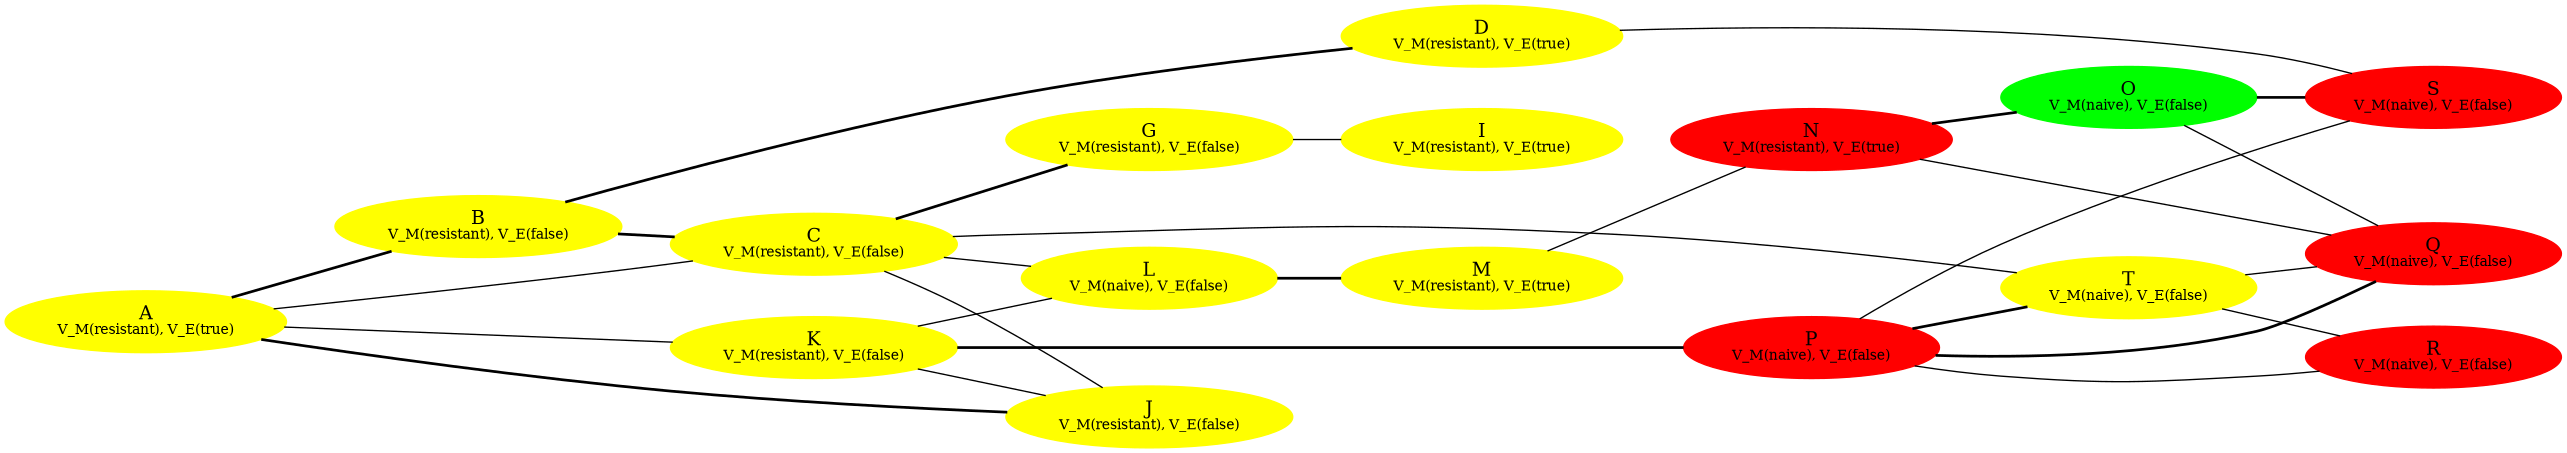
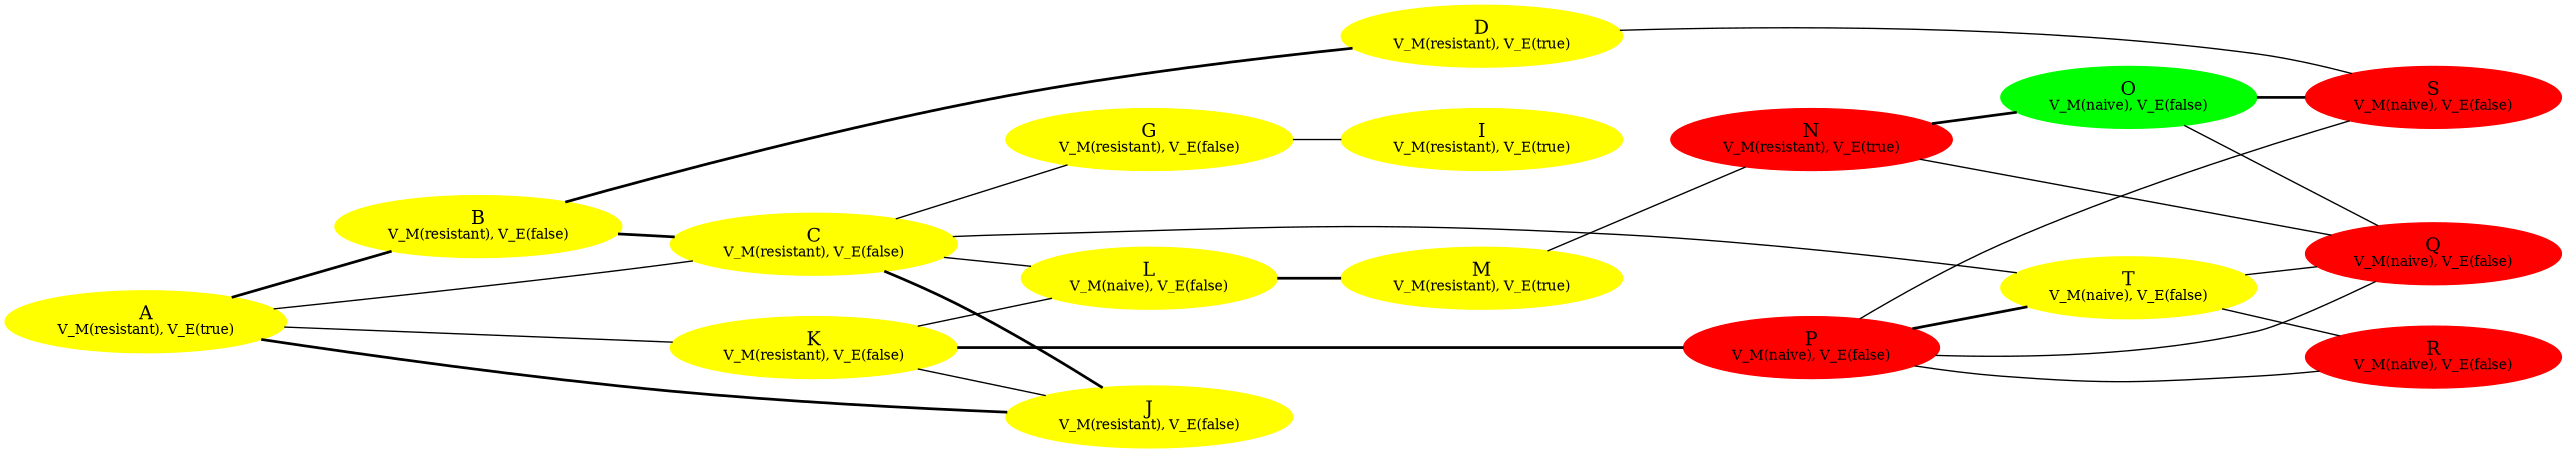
(982, 192) -> (982, 192)
(996, 325) -> (996, 325)
(2161, 347) -> (2161, 347)
